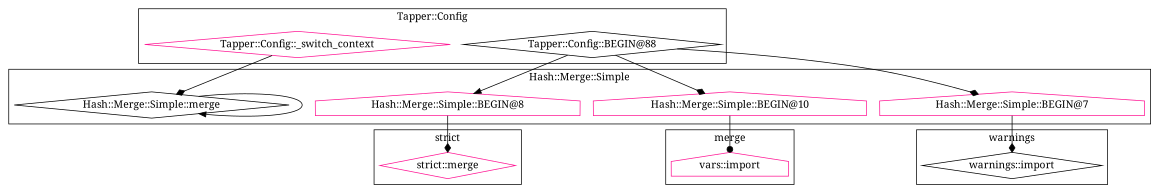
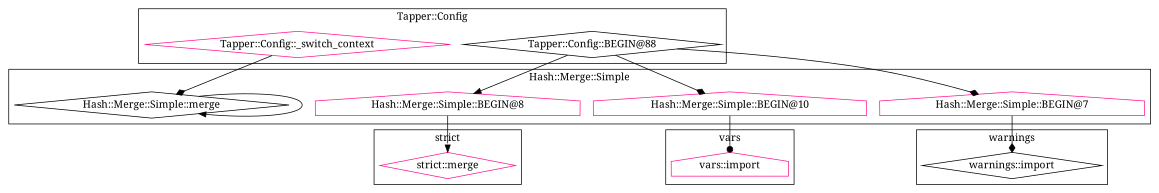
(448, 134) -> (448, 134)
(730, 138) -> (730, 138)
